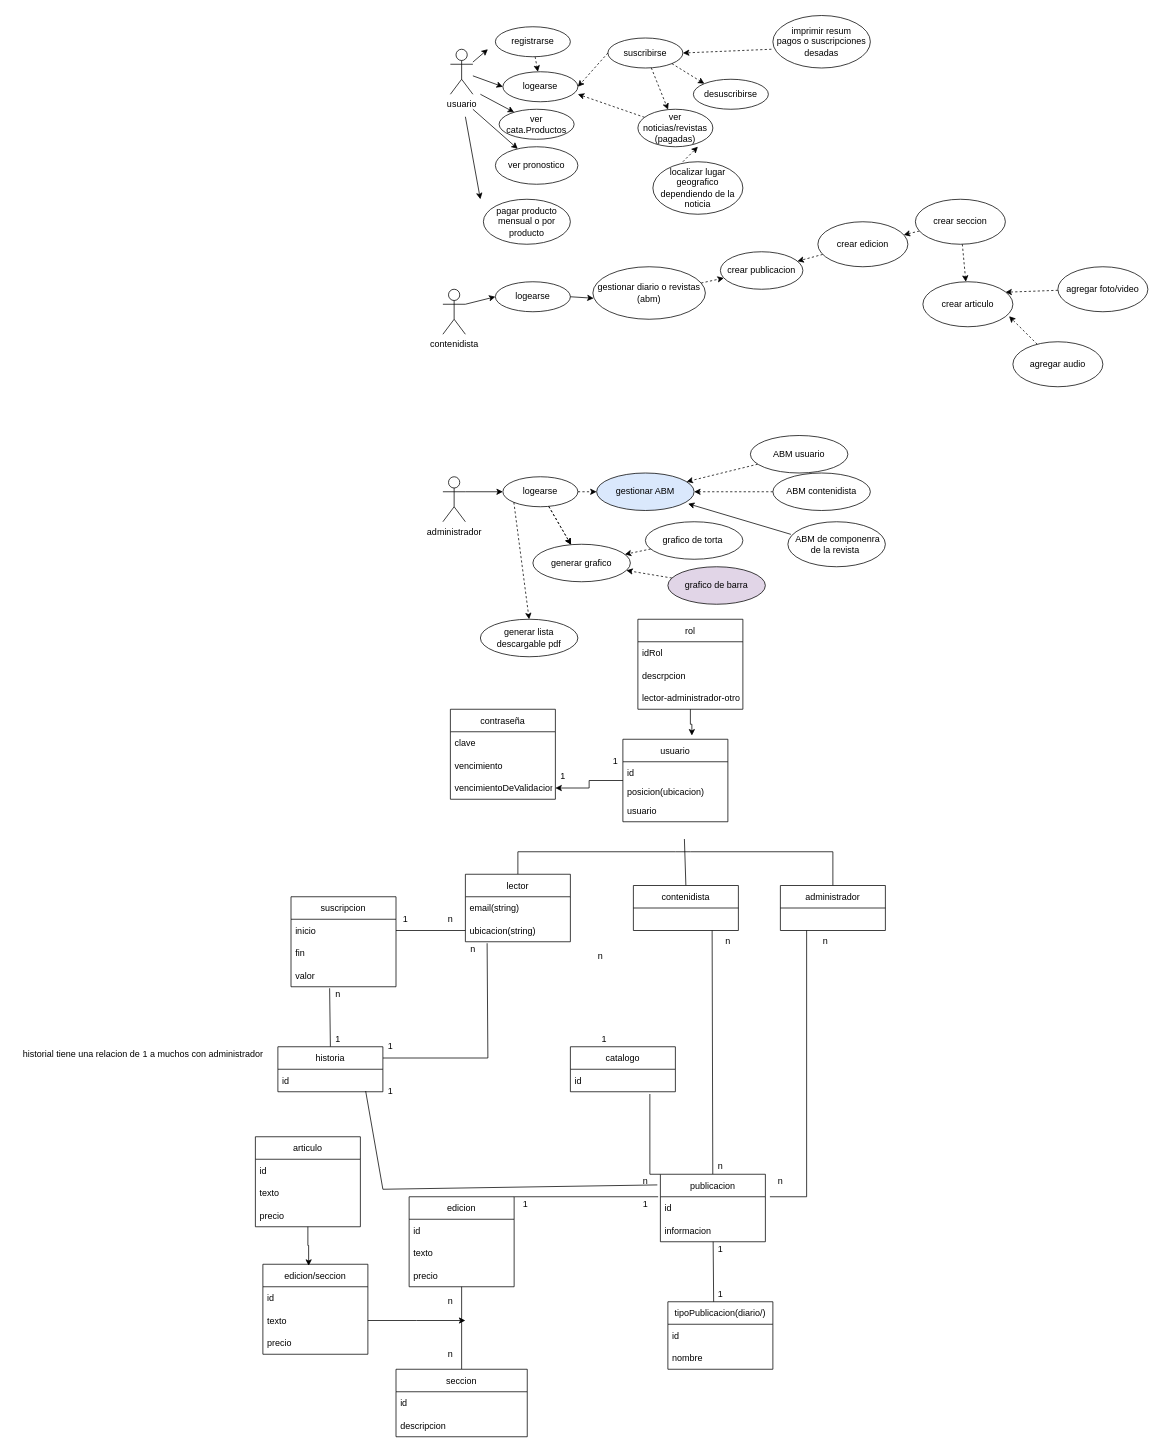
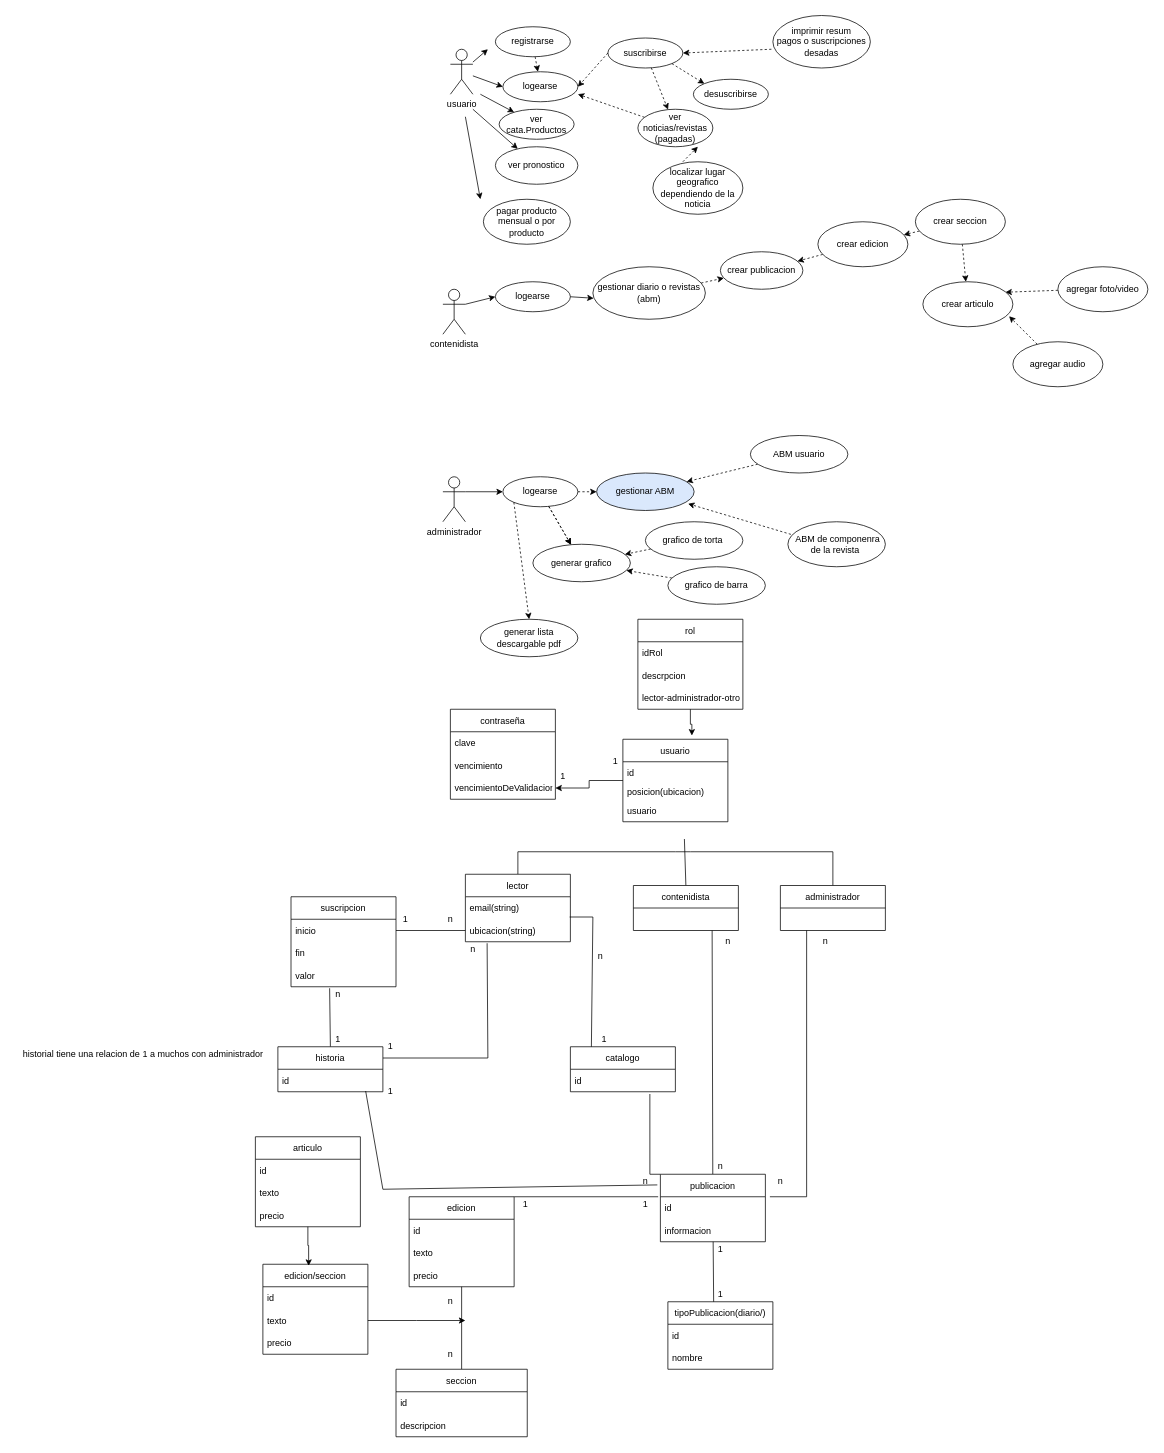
(736, 492) -> none
(822, 492) -> none
(742, 520) -> (742, 520)
(717, 585) -> (717, 585)
none -> (592, 972)
